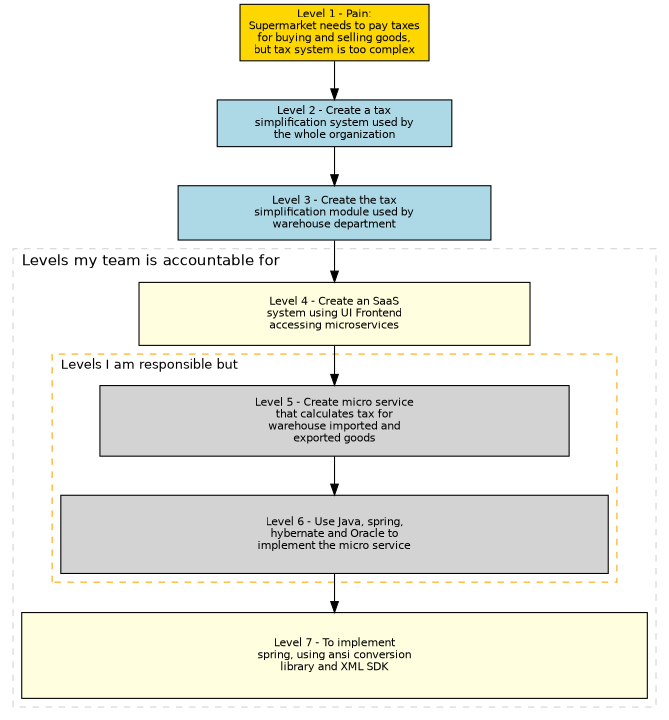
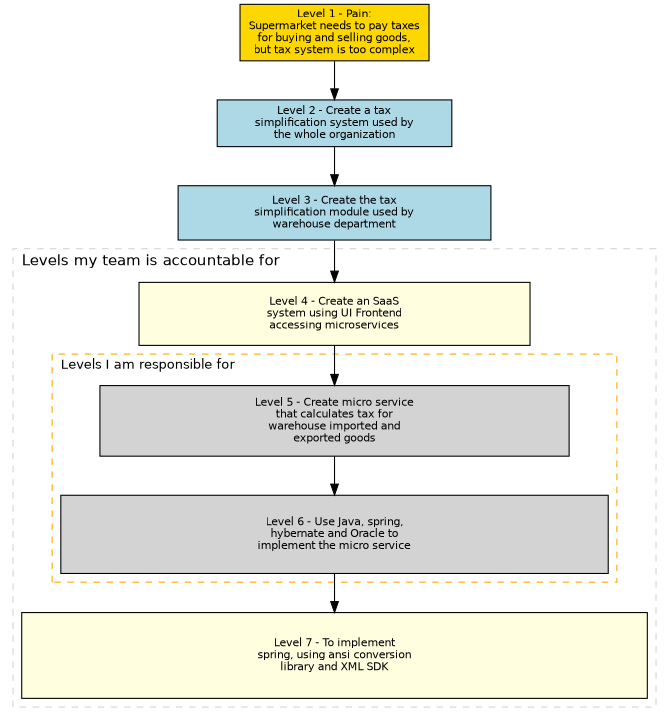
(149, 365) -> (148, 365)
